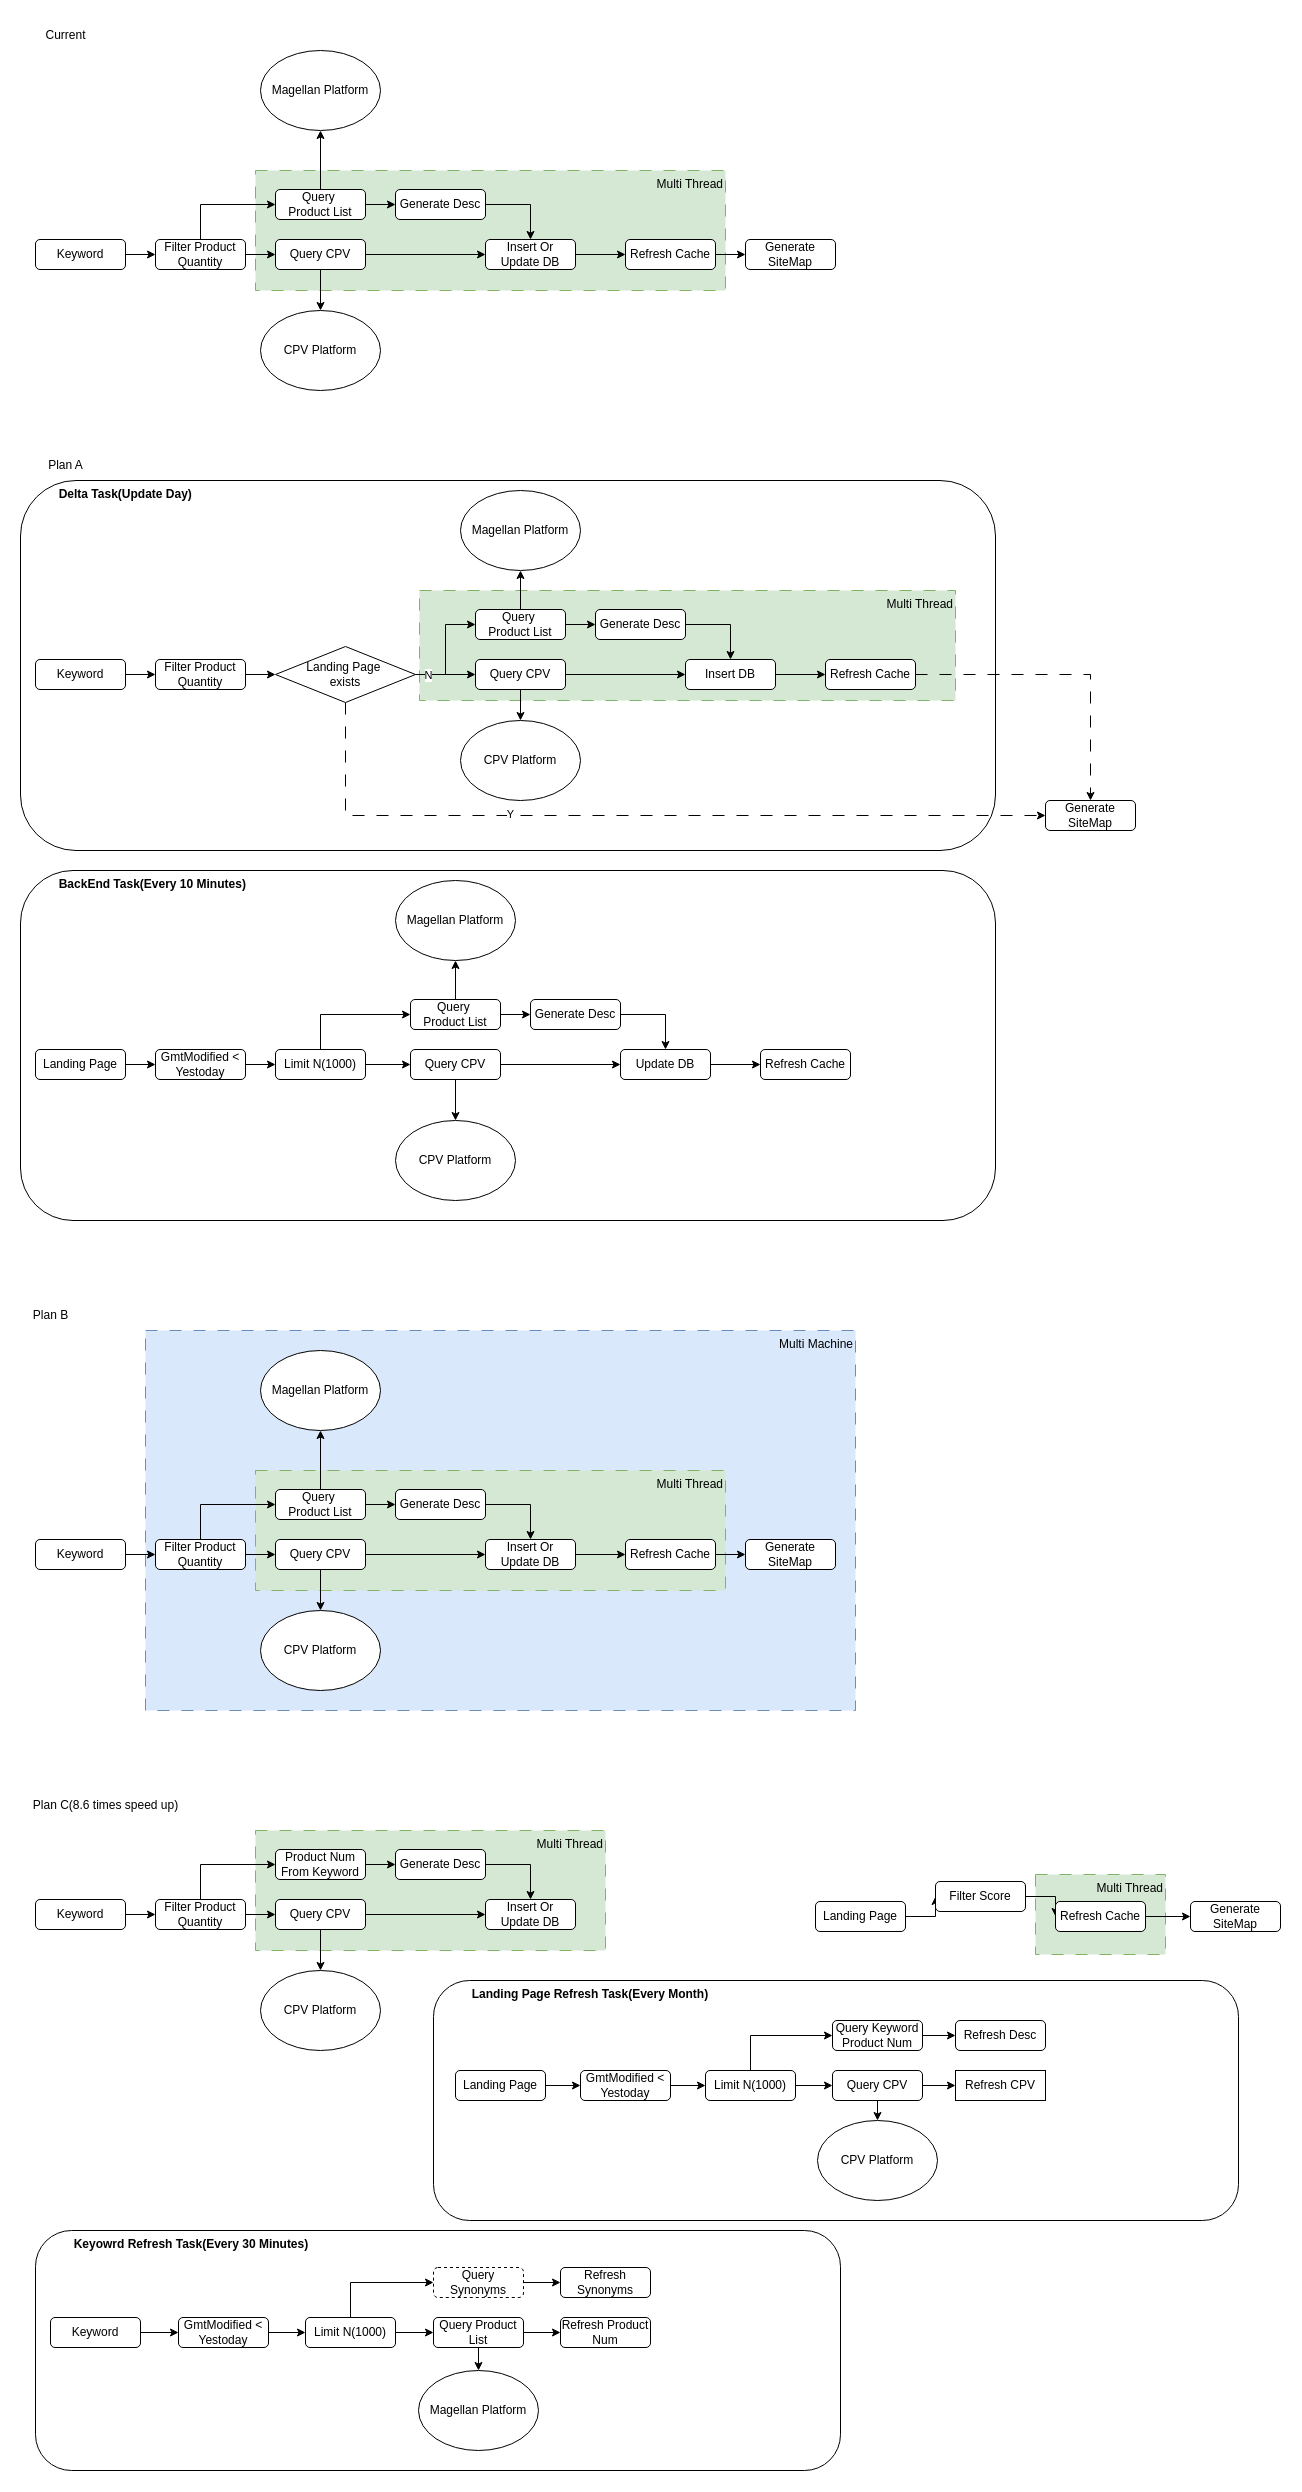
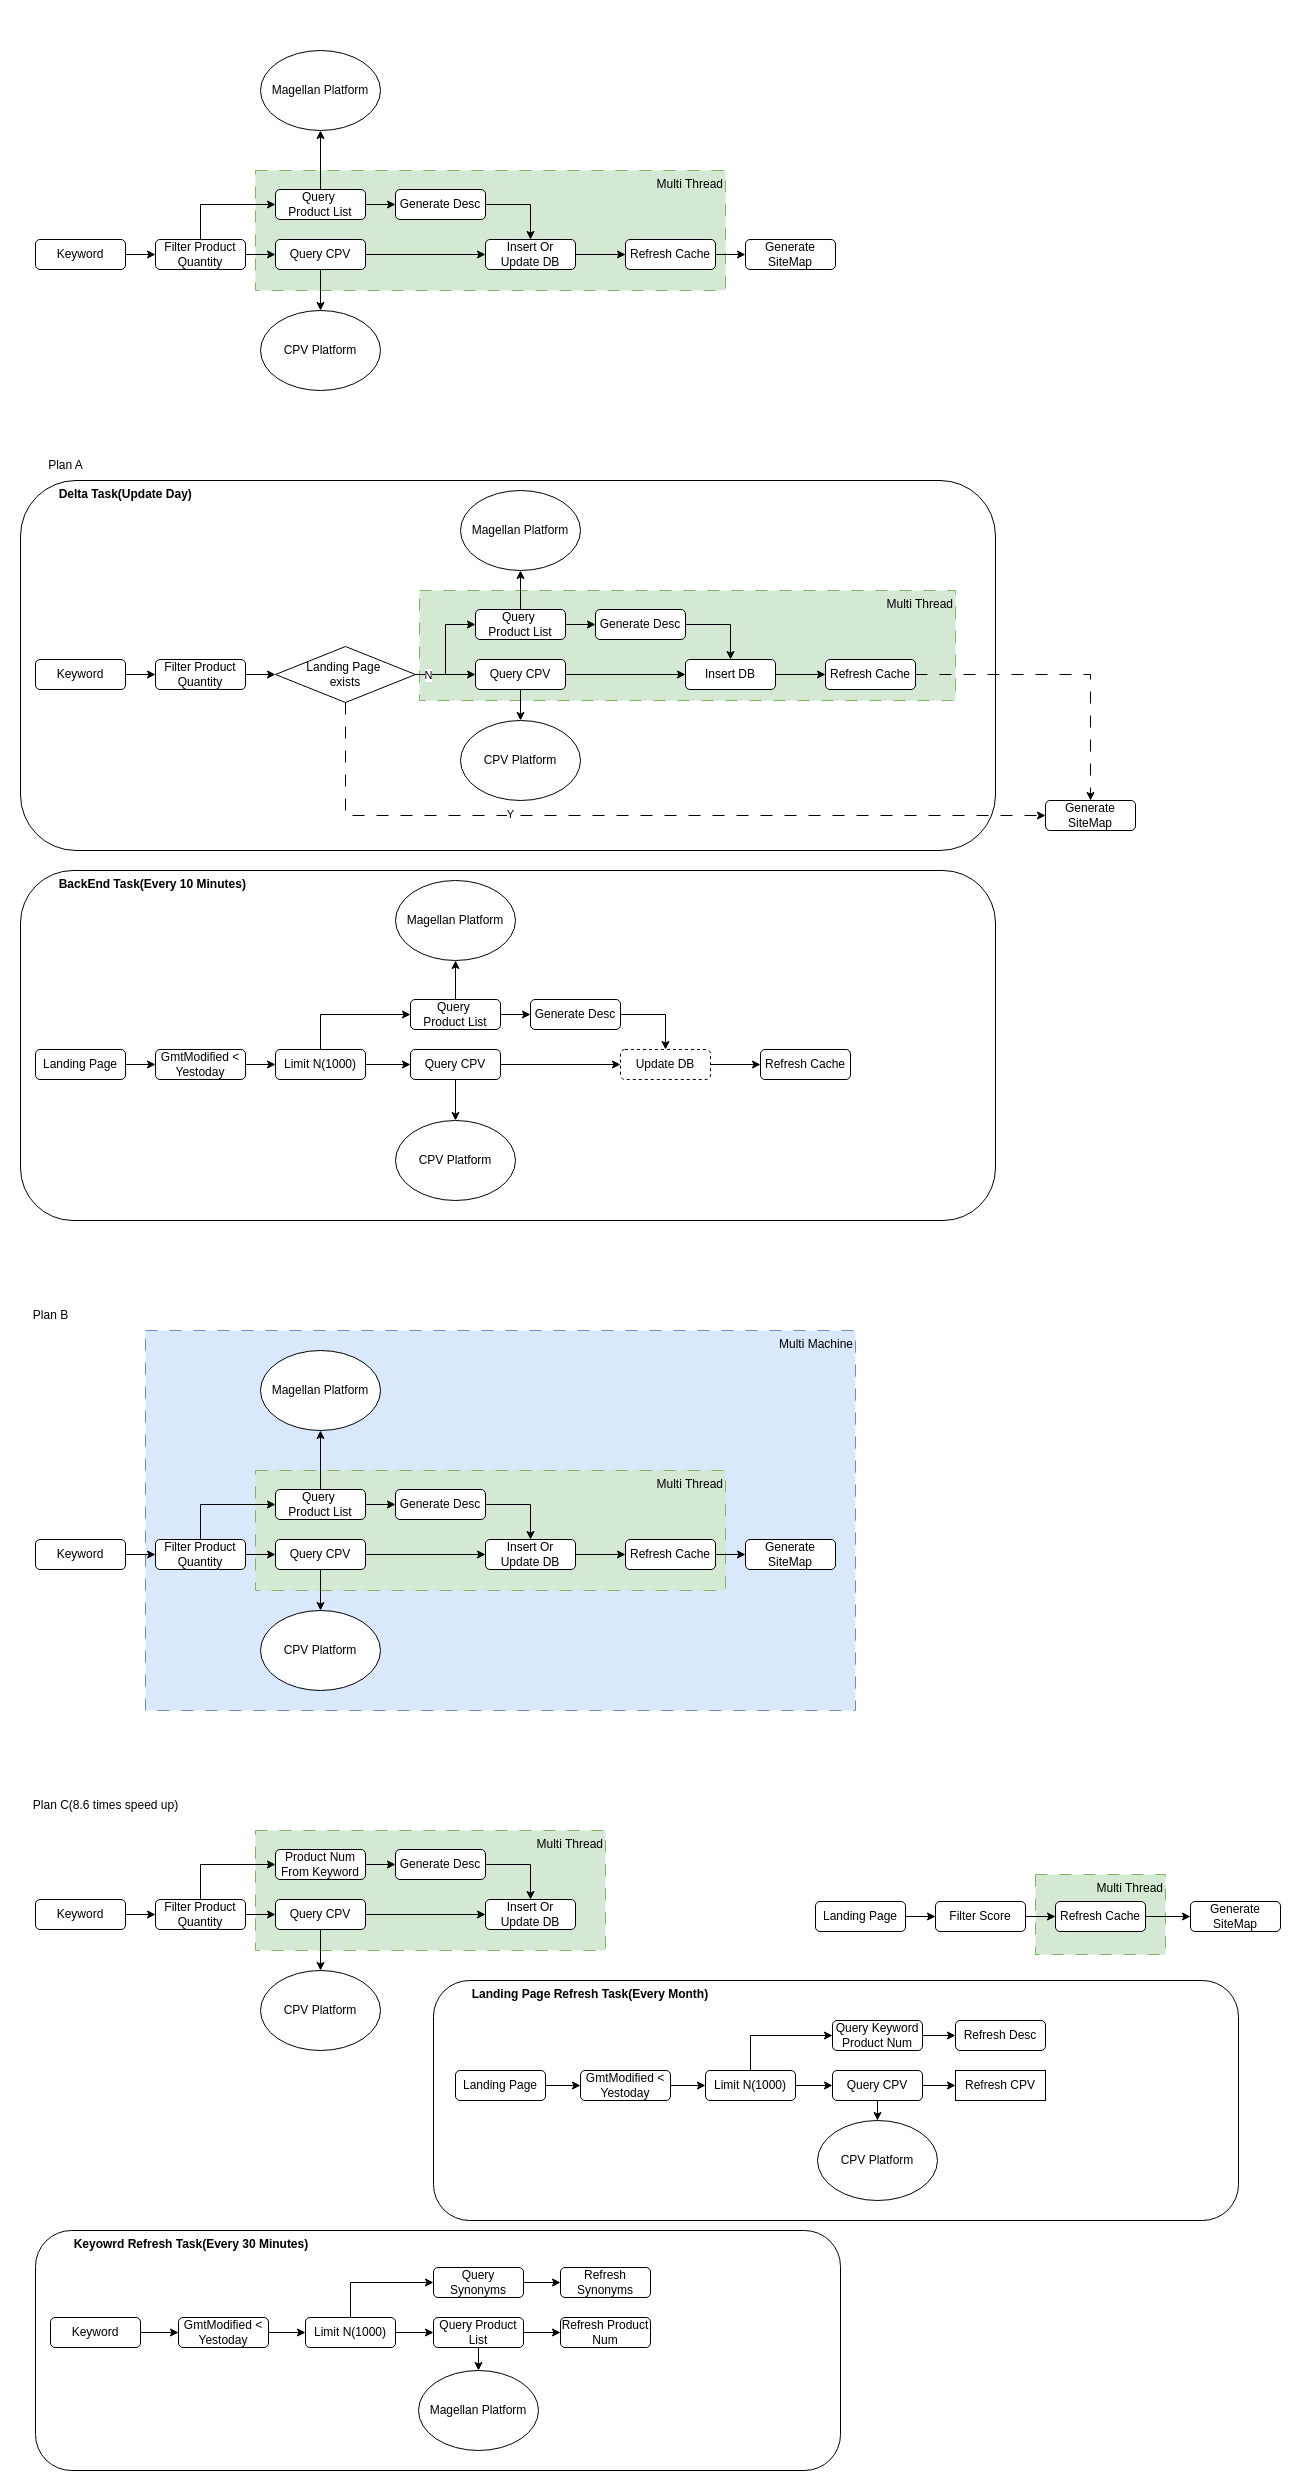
(66, 36) -> none
(666, 1065) -> (666, 1065)
(981, 1897) -> (981, 1917)
(479, 2283) -> (479, 2283)
